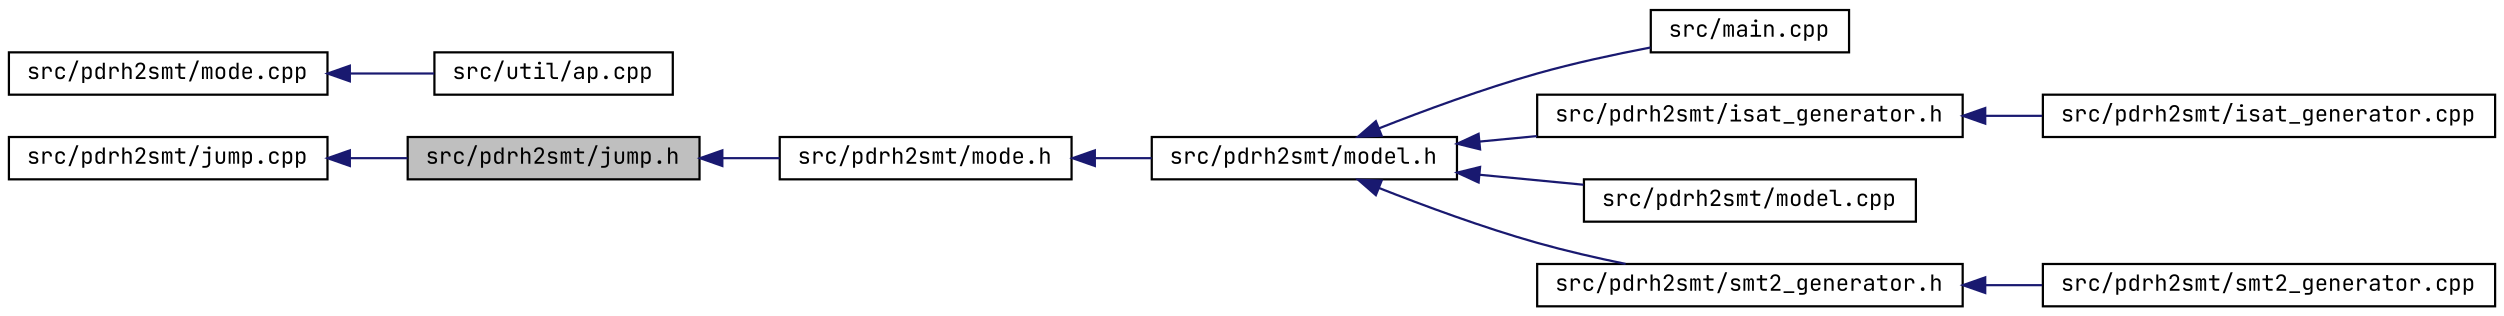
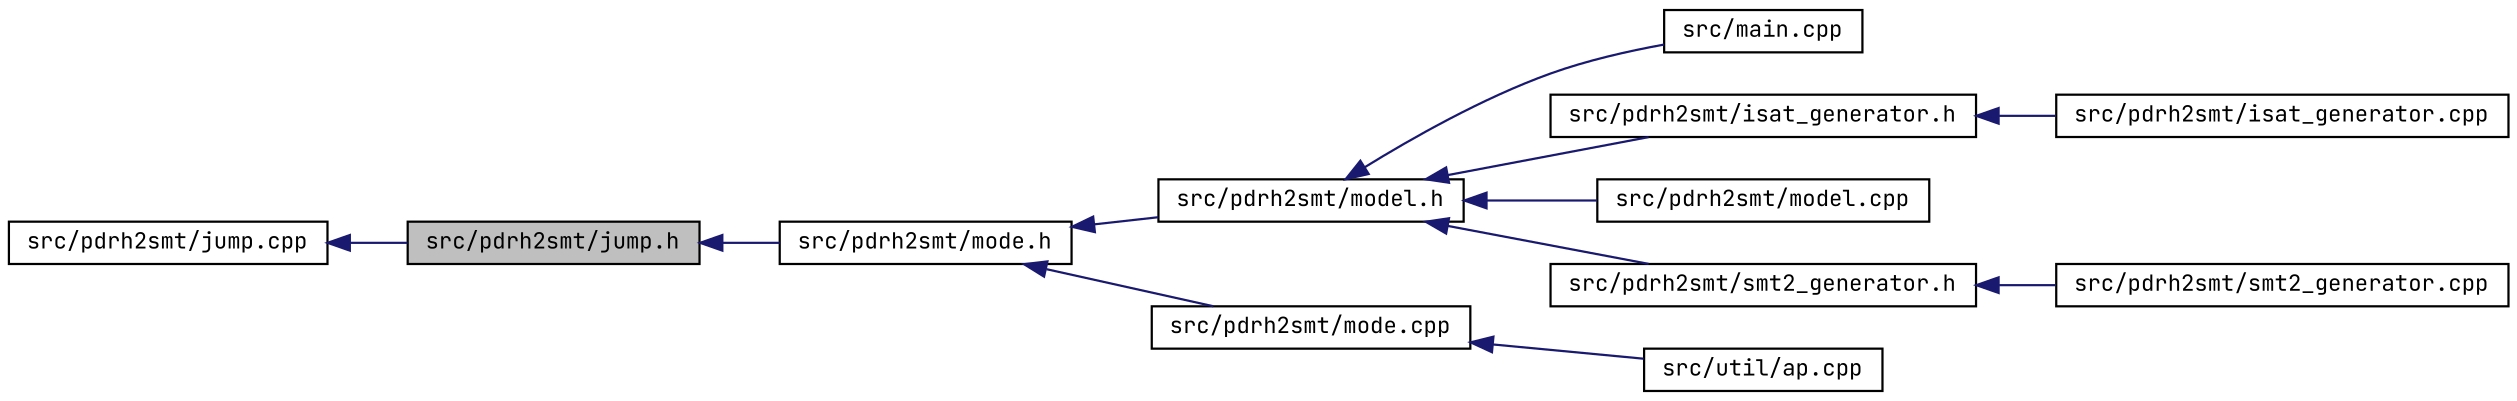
none -> (1130, 288)
